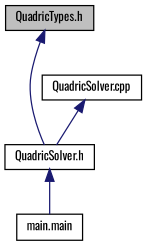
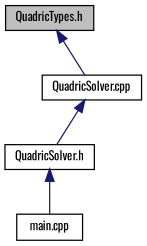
(30, 94) -> (74, 58)
(50, 227) -> (50, 227)
